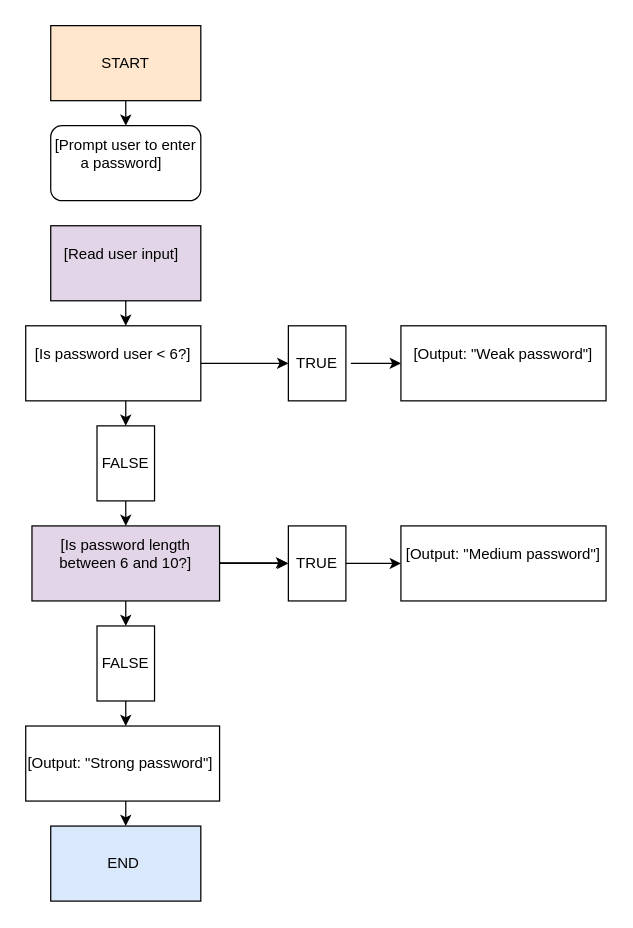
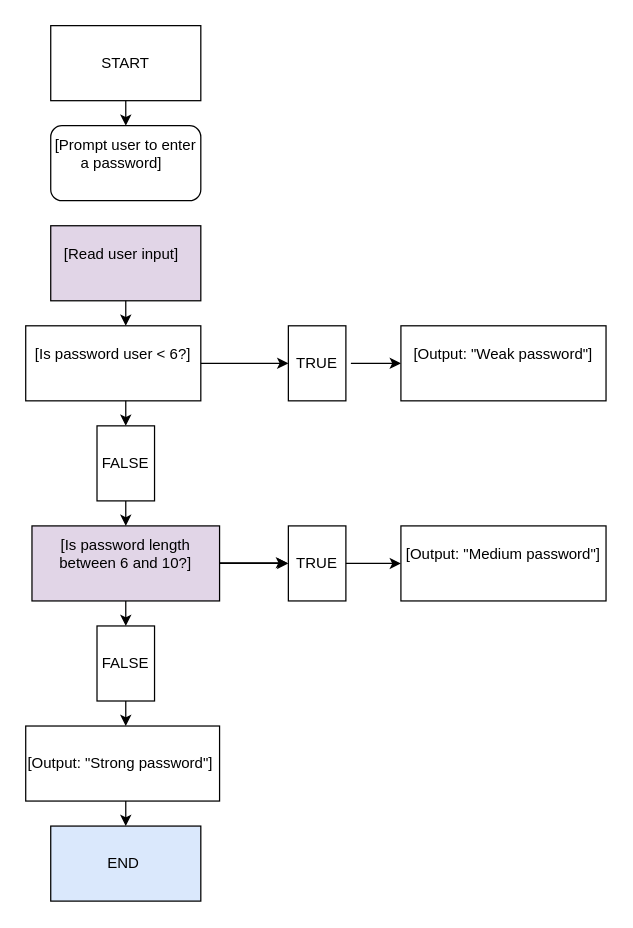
(126, 63) -> (126, 63)
